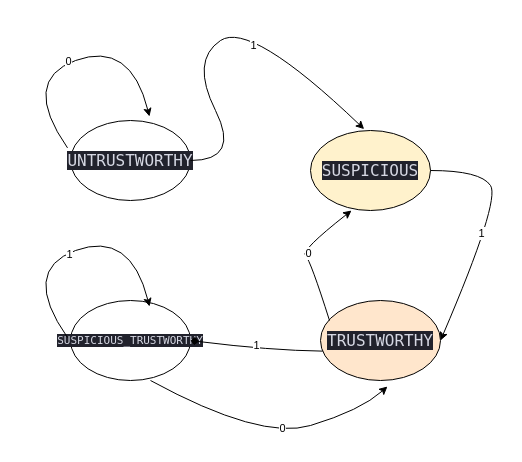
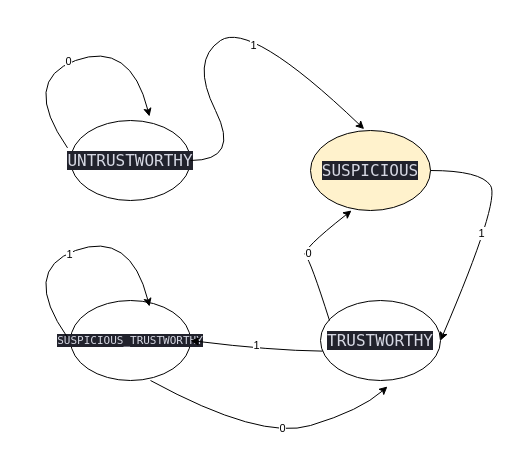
(381, 341) -> (381, 341)
(199, 342) -> (198, 341)
